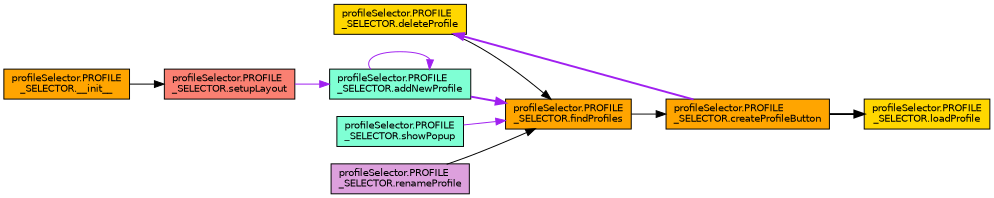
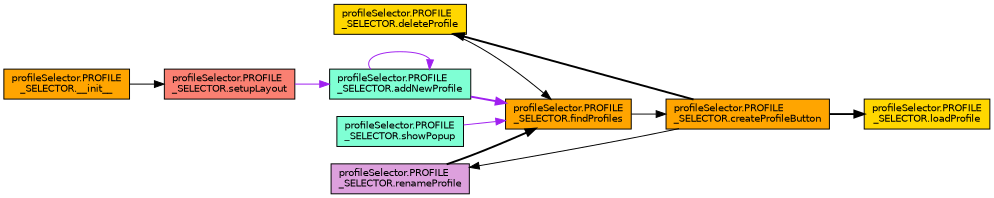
(579, 68) -> (579, 68)
none -> (579, 148)
(487, 149) -> (487, 149)
